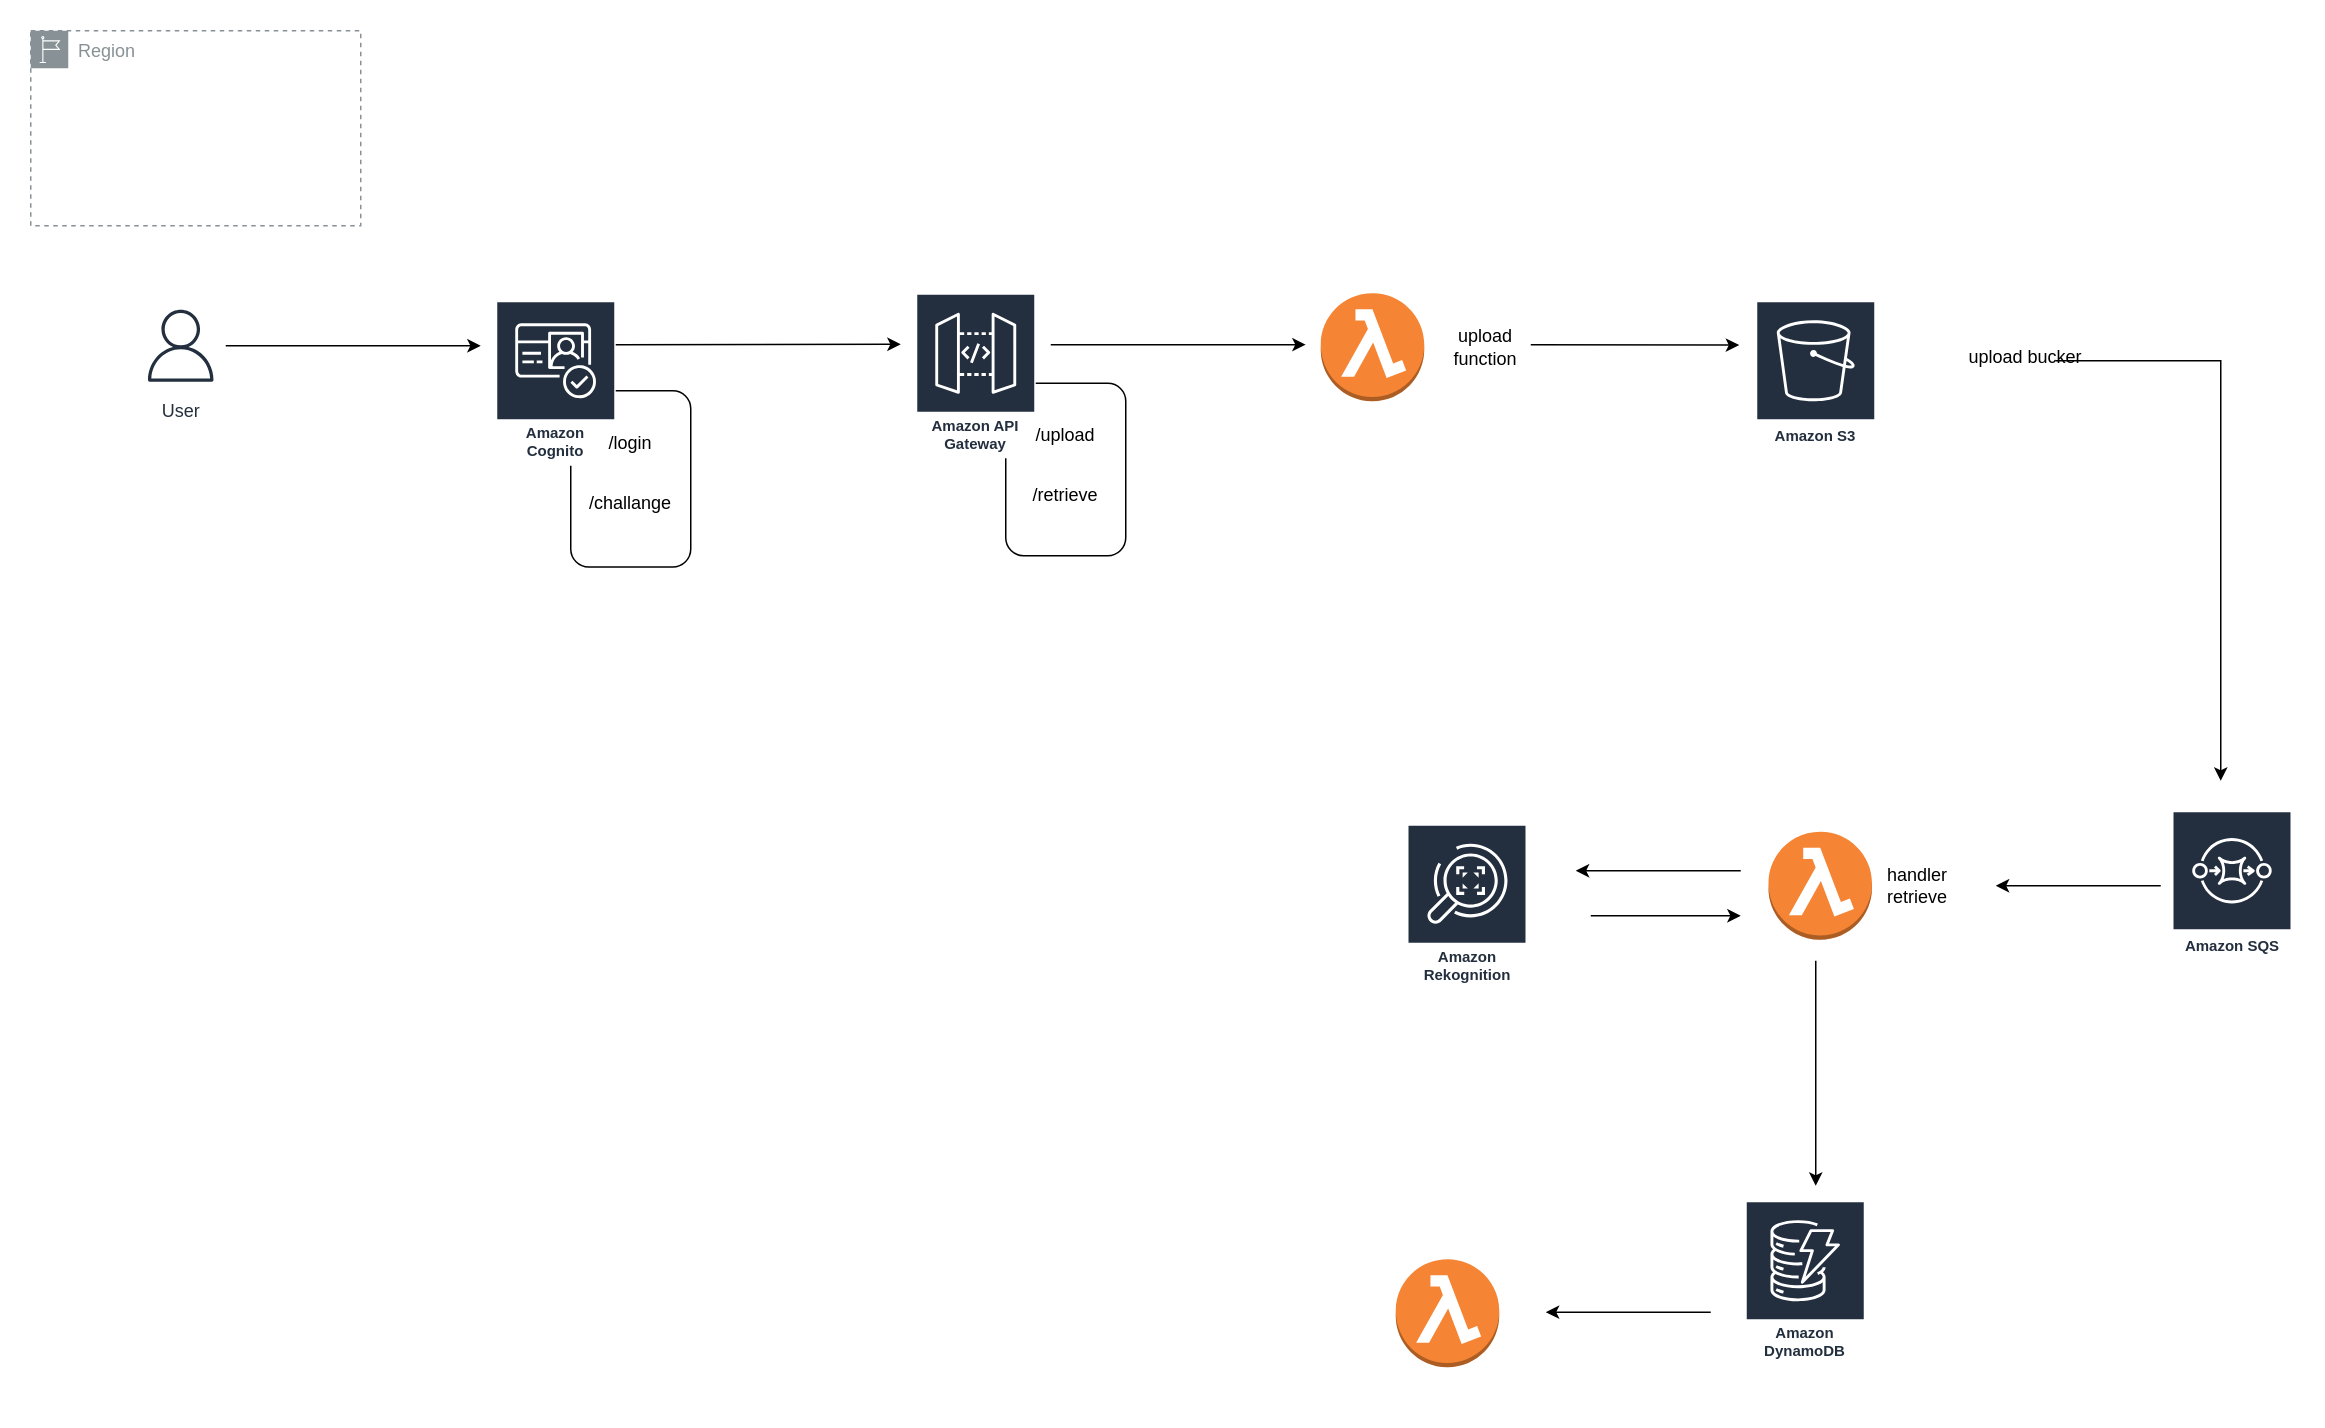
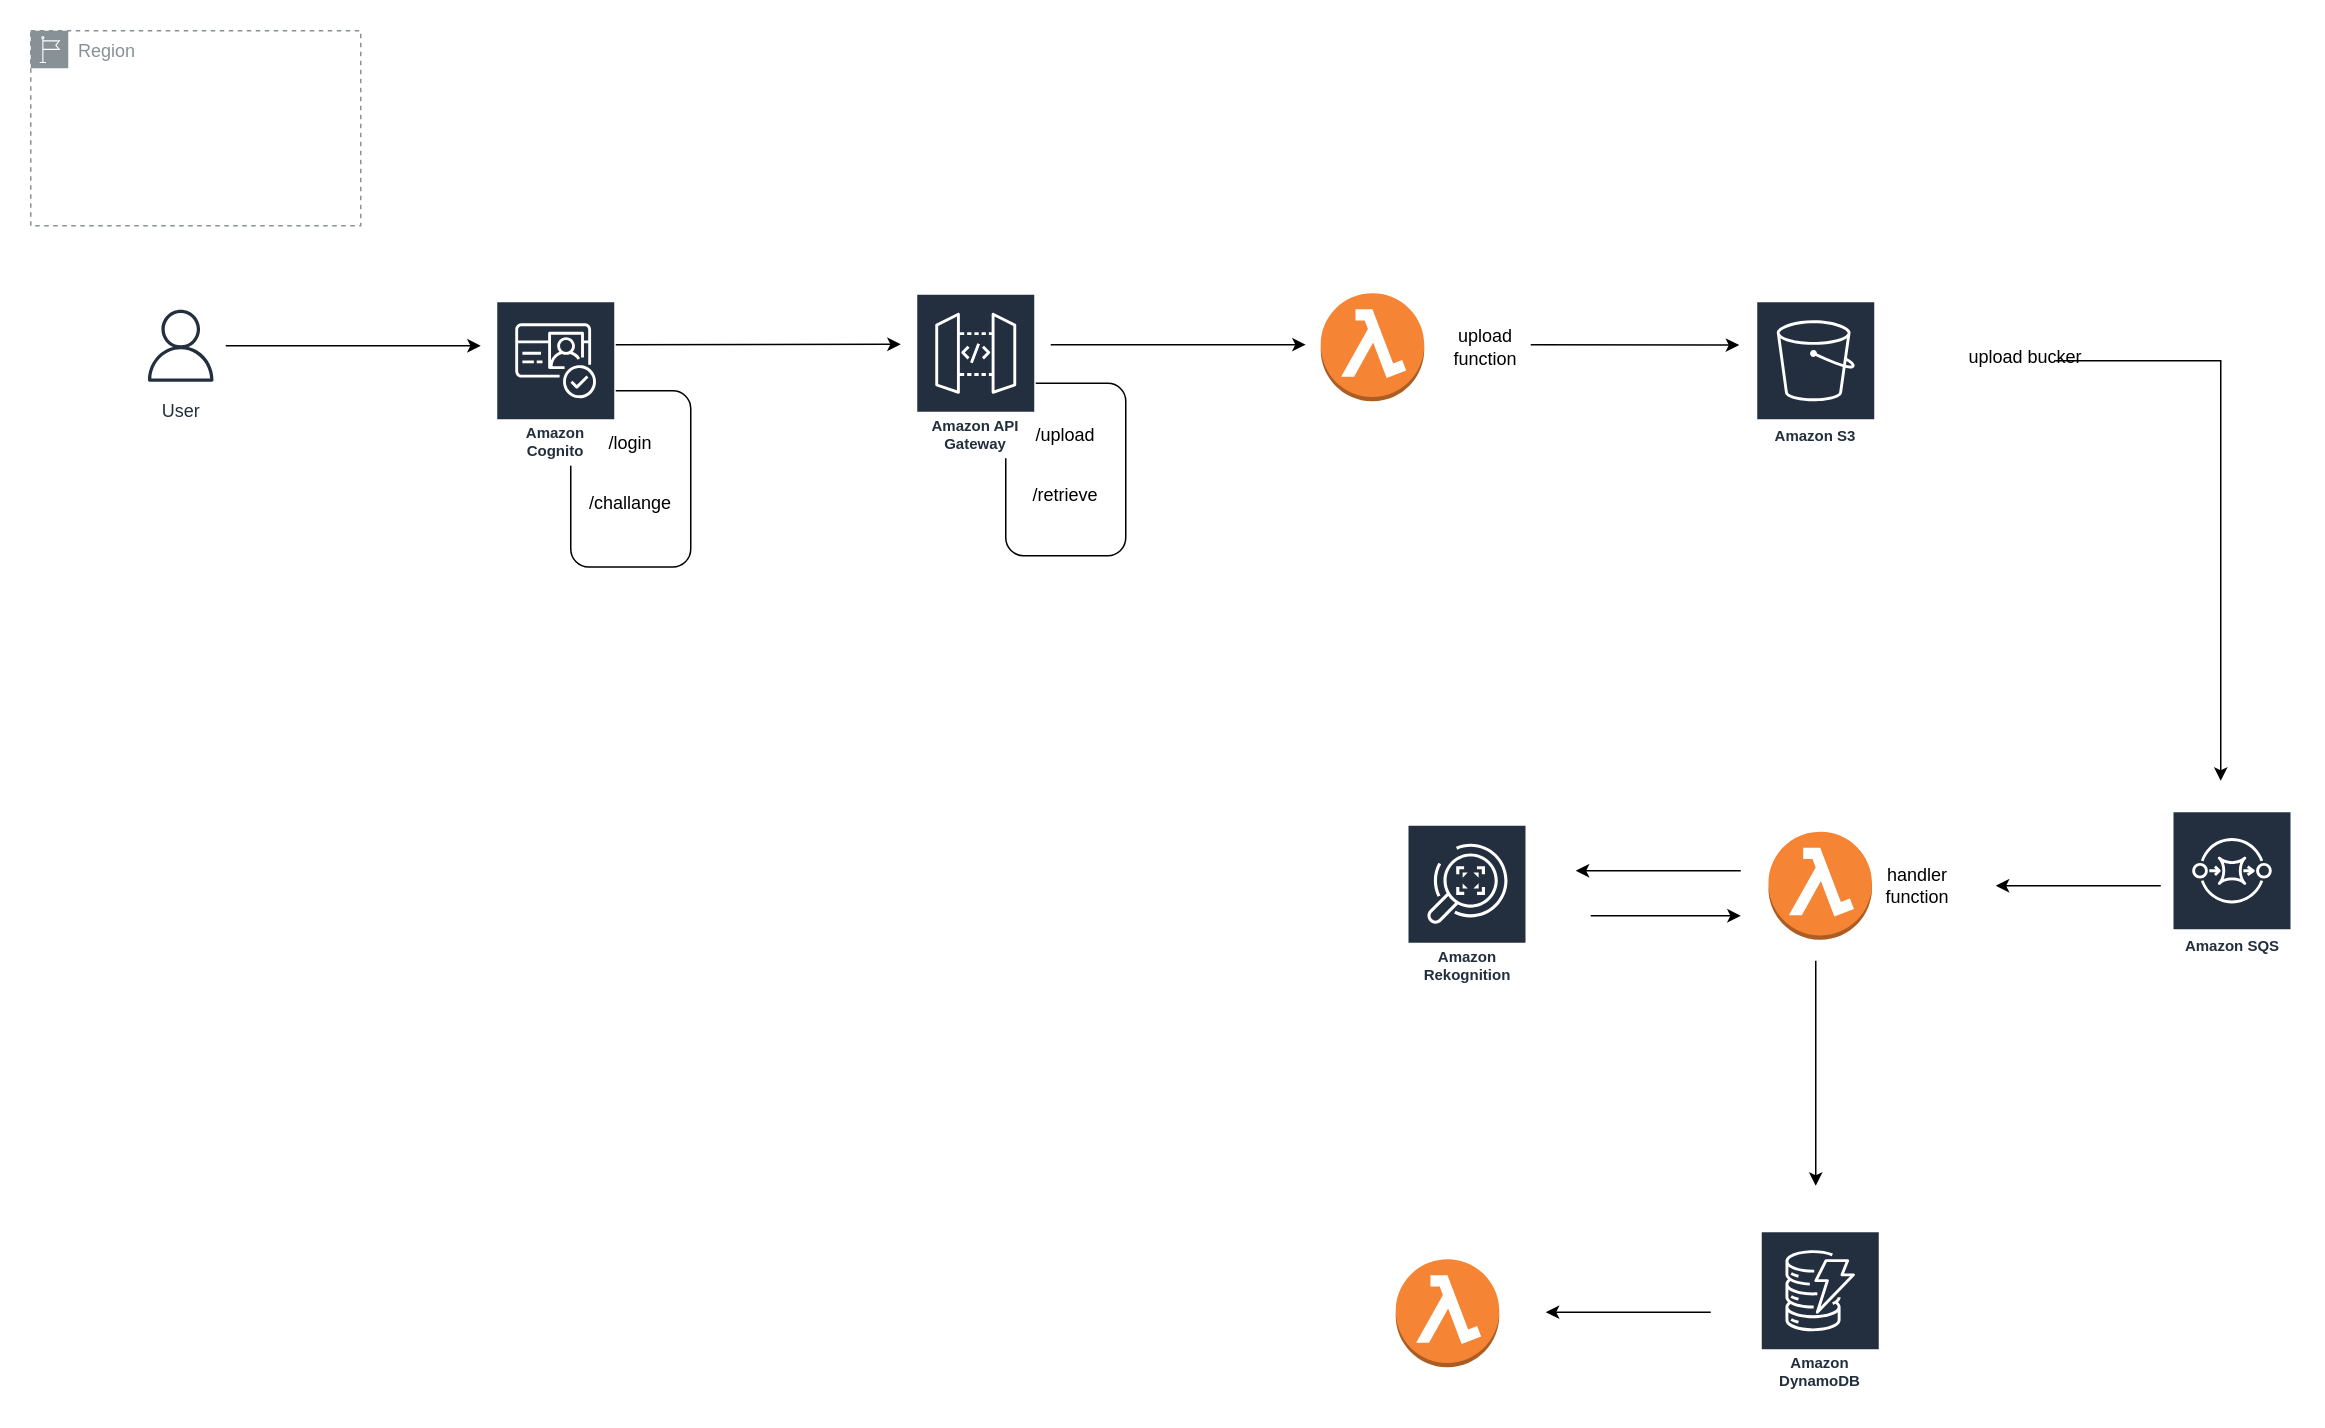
(1918, 886) -> (1918, 886)
(1805, 1283) -> (1820, 1313)
